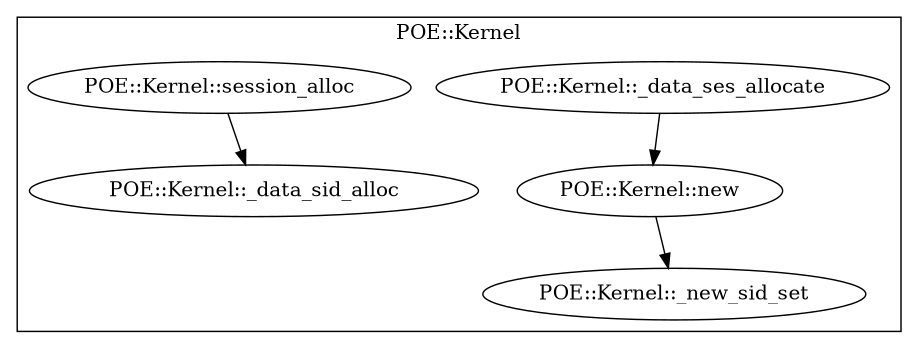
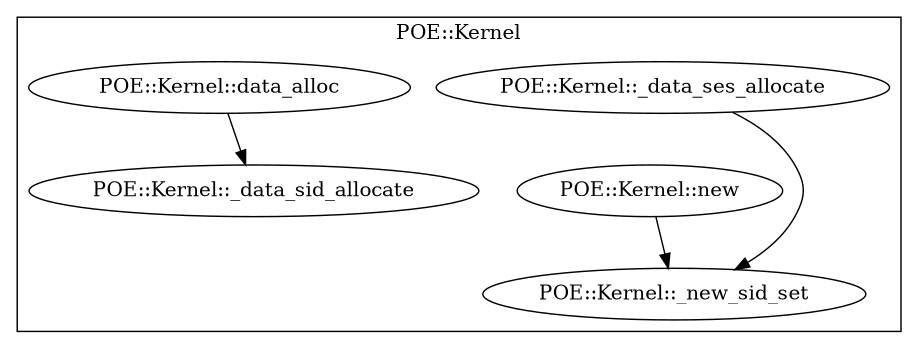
(220, 88) -> (220, 88)
(657, 132) -> (802, 183)
(254, 191) -> (254, 191)
